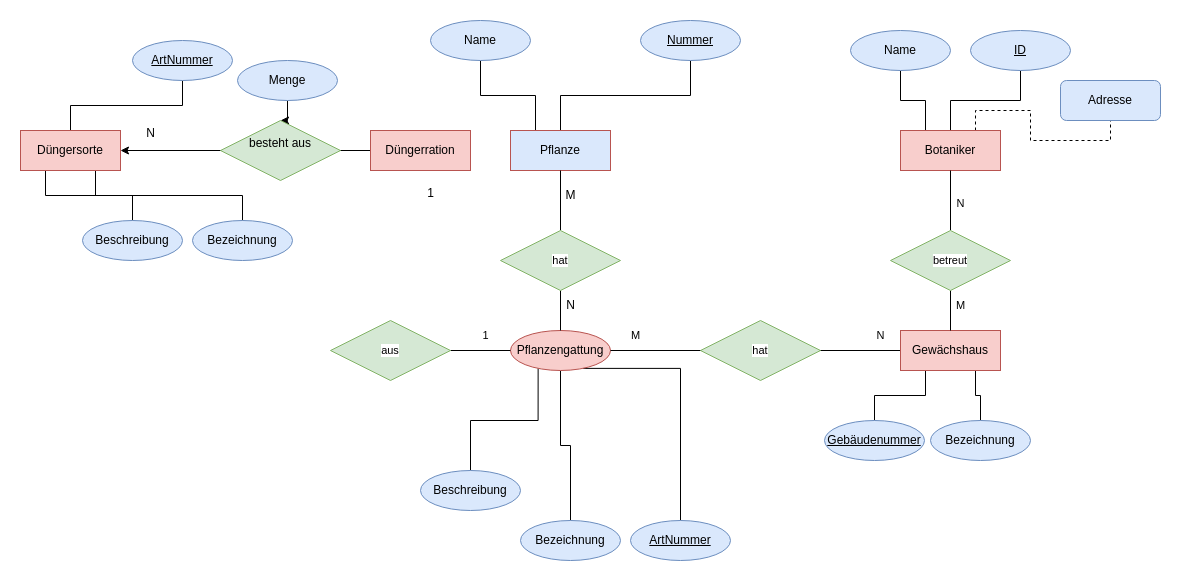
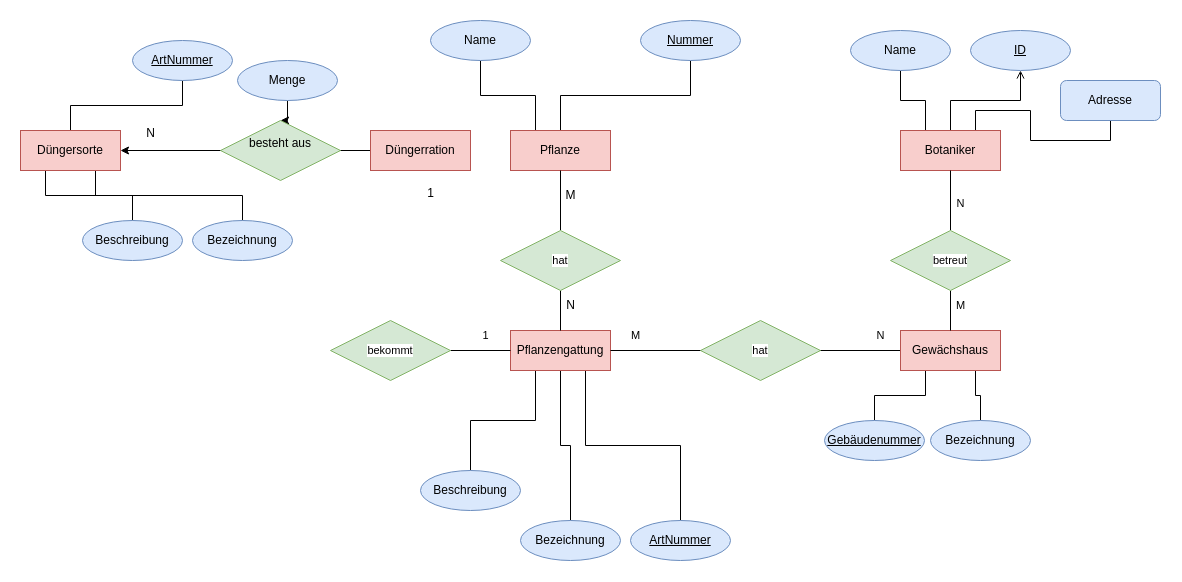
(1021, 76) -> (1021, 76)
(1031, 139) -> (1031, 139)
(561, 151) -> (561, 151)
(391, 351) -> (391, 351)
(561, 351) -> (561, 351)
